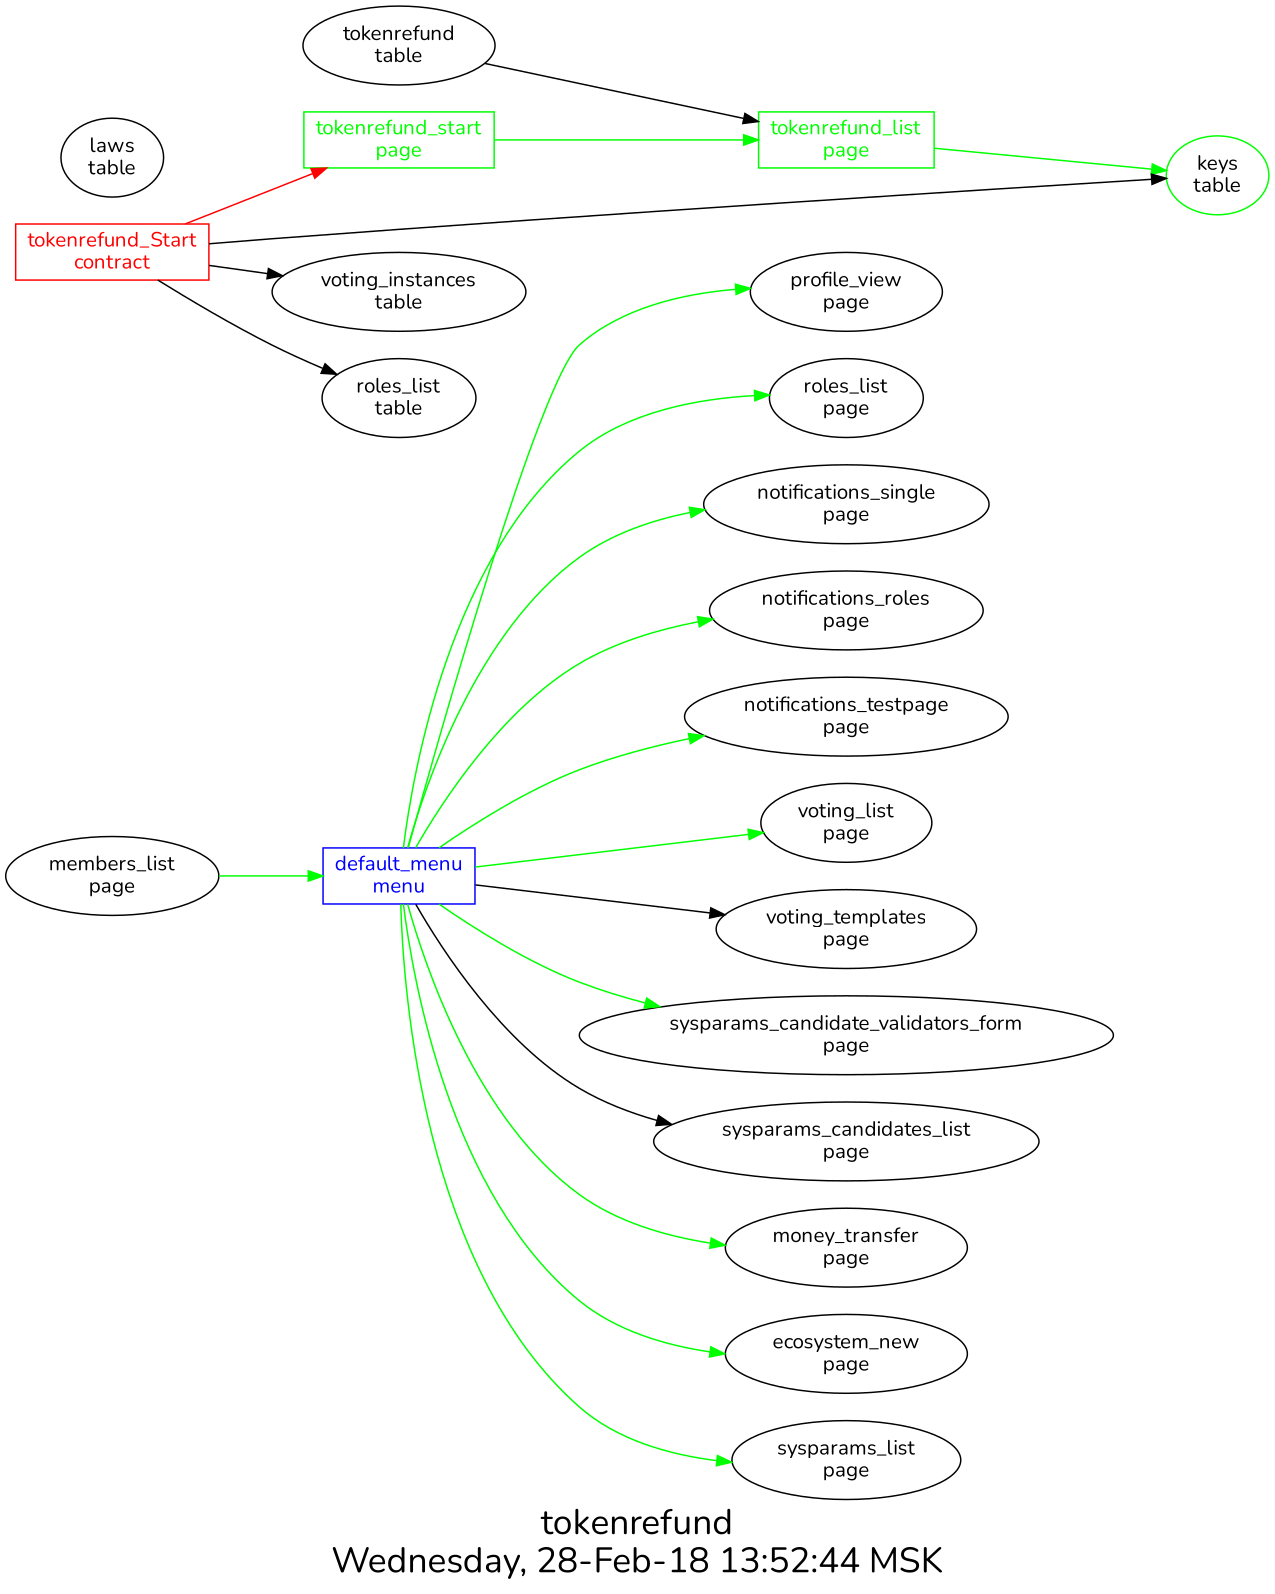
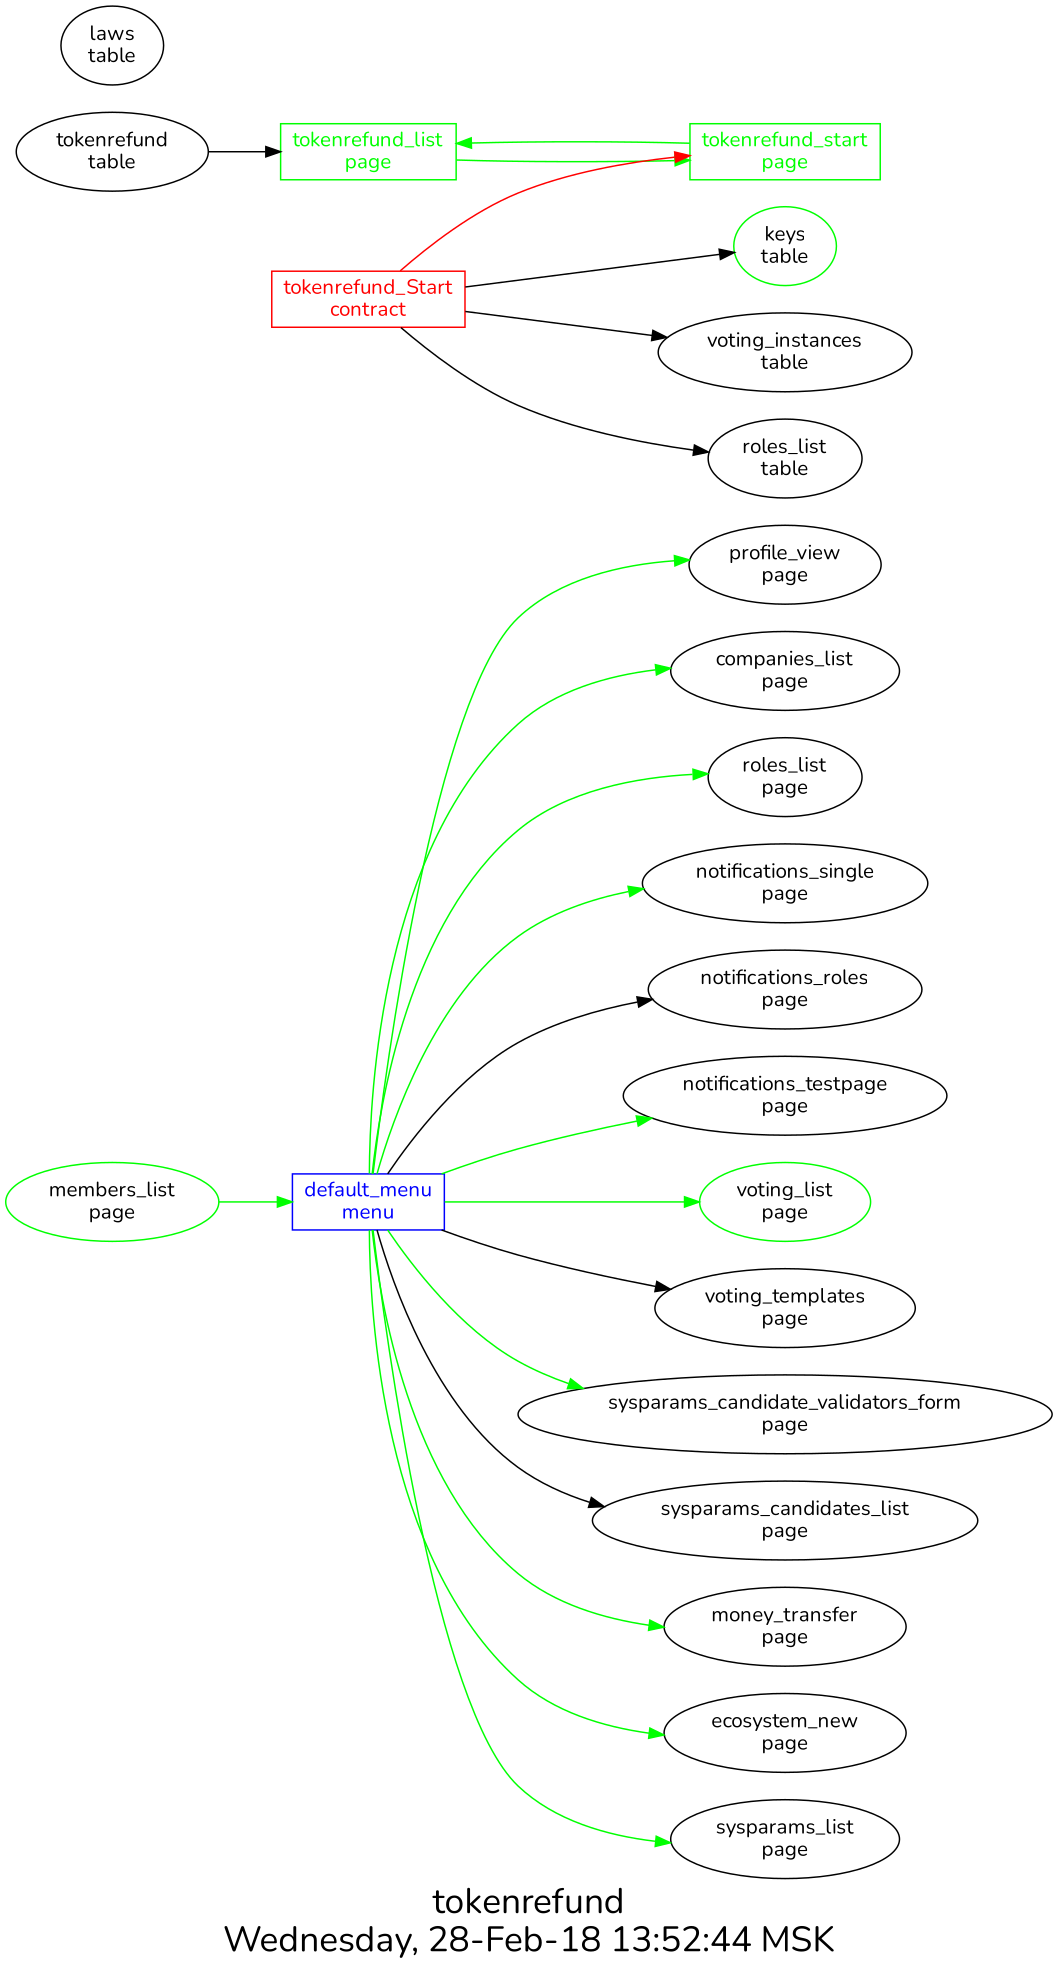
(1043, 159) -> (566, 162)
none -> (785, 671)
(531, 700) -> (493, 1059)
(846, 823) -> (785, 1202)
(112, 876) -> (112, 1202)
